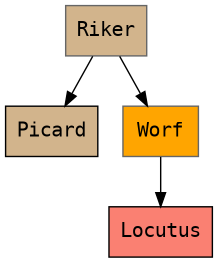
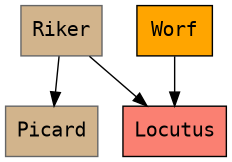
(130, 75) -> (113, 77)
(52, 131) -> (52, 131)
(161, 131) -> (175, 31)
